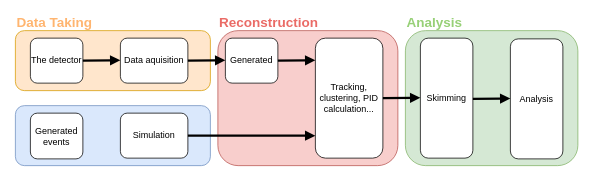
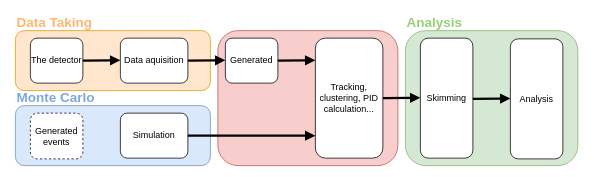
(267, 23) -> none
none -> (64, 98)
(57, 136) -> (57, 136)
